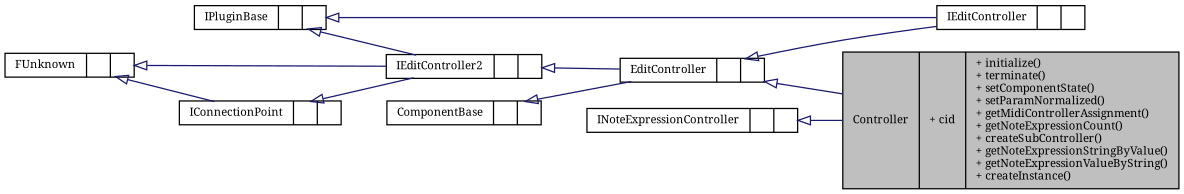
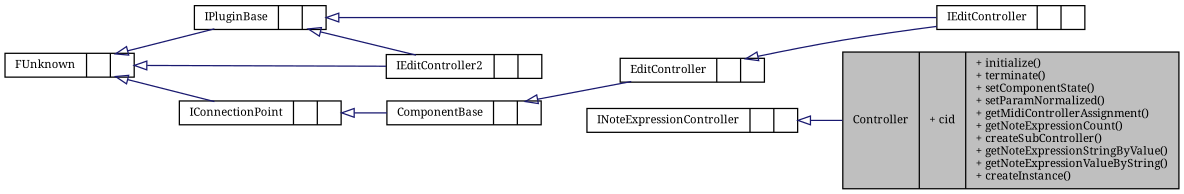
none -> (171, 40)
(587, 69) -> none
(368, 88) -> (371, 113)
(810, 89) -> none
